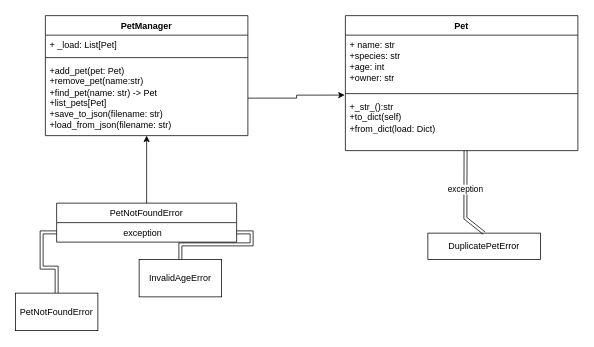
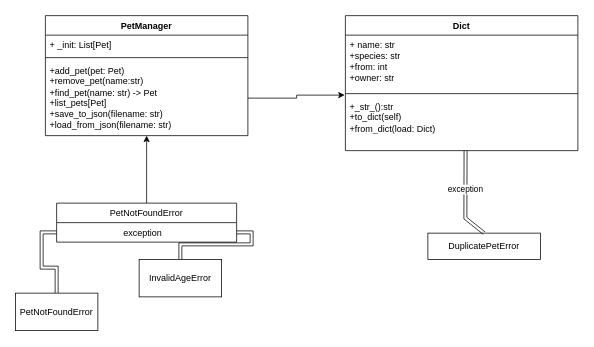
(462, 26) -> (462, 26)
(89, 46) -> (88, 46)
(379, 62) -> (379, 62)
